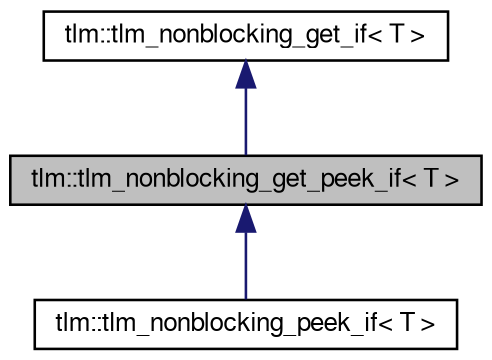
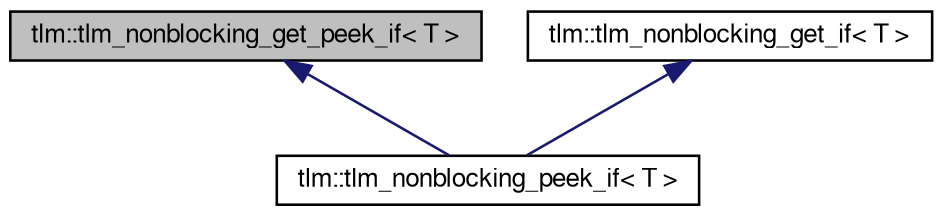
(246, 122) -> (597, 115)
